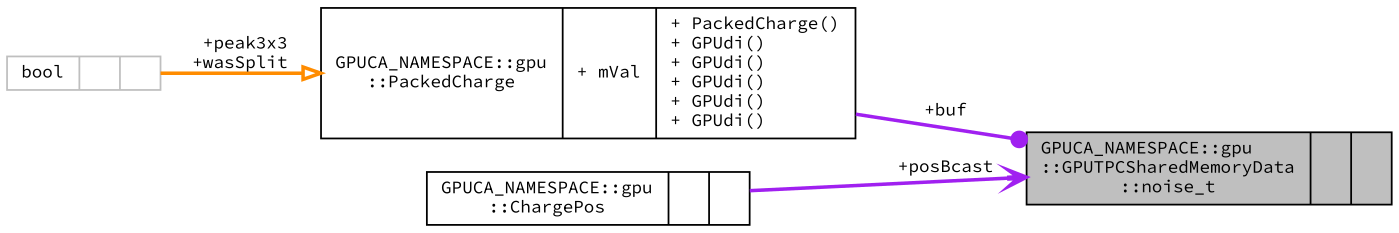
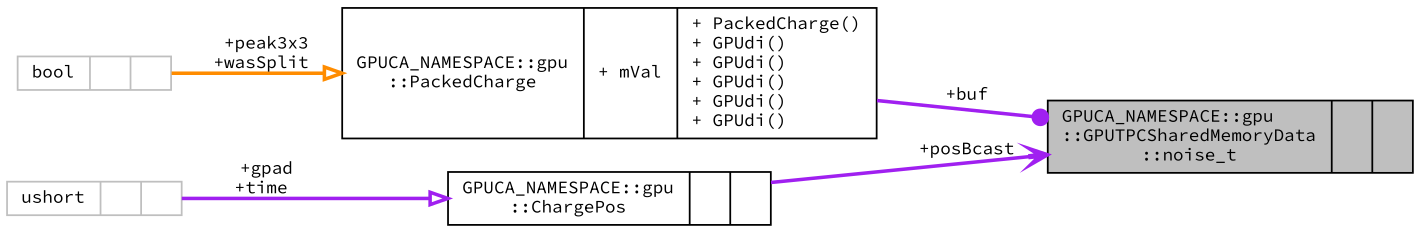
none -> (94, 198)
